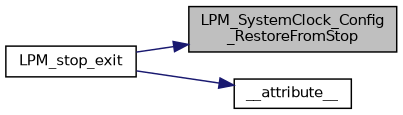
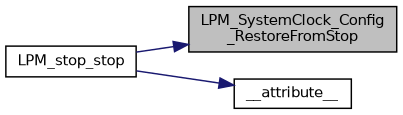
(71, 61) -> (71, 61)
